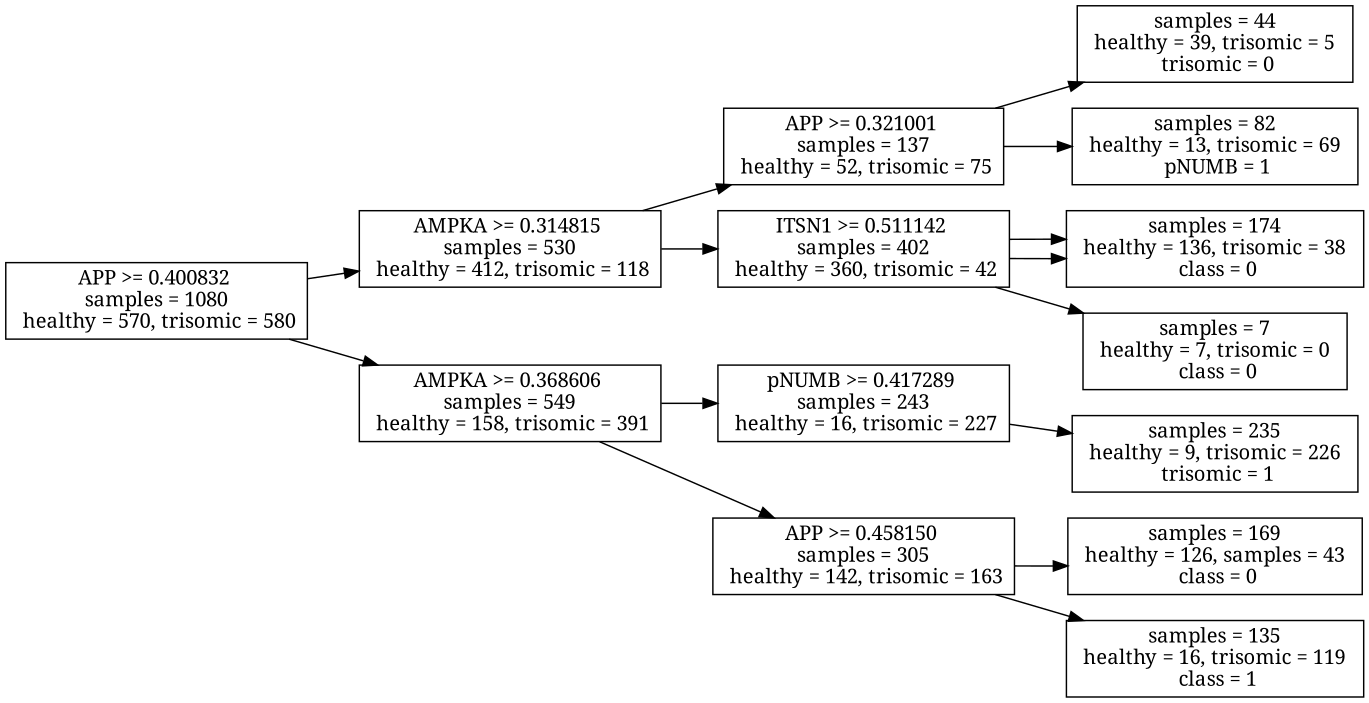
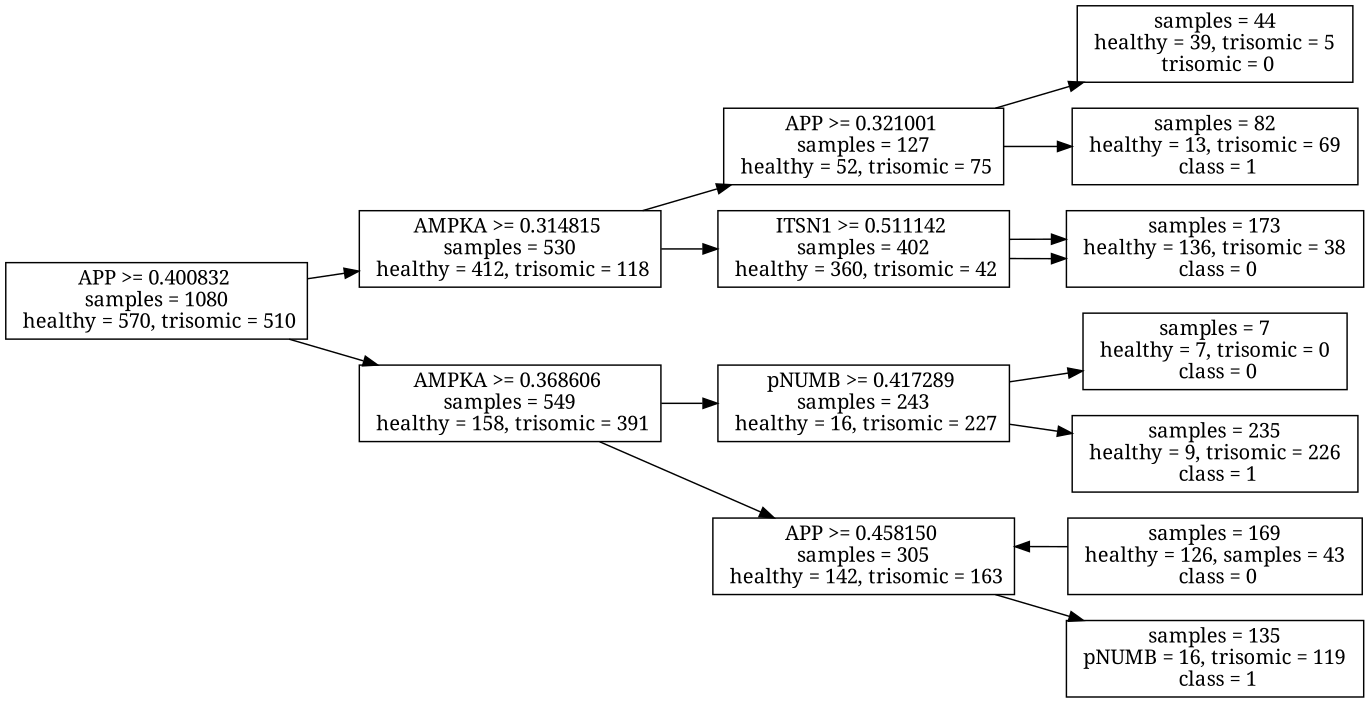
(864, 146) -> (864, 146)
(1215, 146) -> (1215, 146)
(1215, 249) -> (1215, 249)
(1032, 298) -> (1039, 377)
(157, 301) -> (157, 301)
(1215, 454) -> (1215, 454)
(1034, 566) -> (1049, 547)
(1215, 659) -> (1215, 659)
